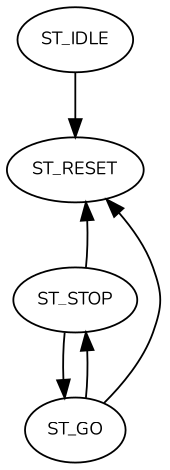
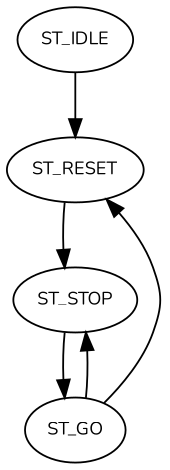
(87, 244) -> (63, 226)
